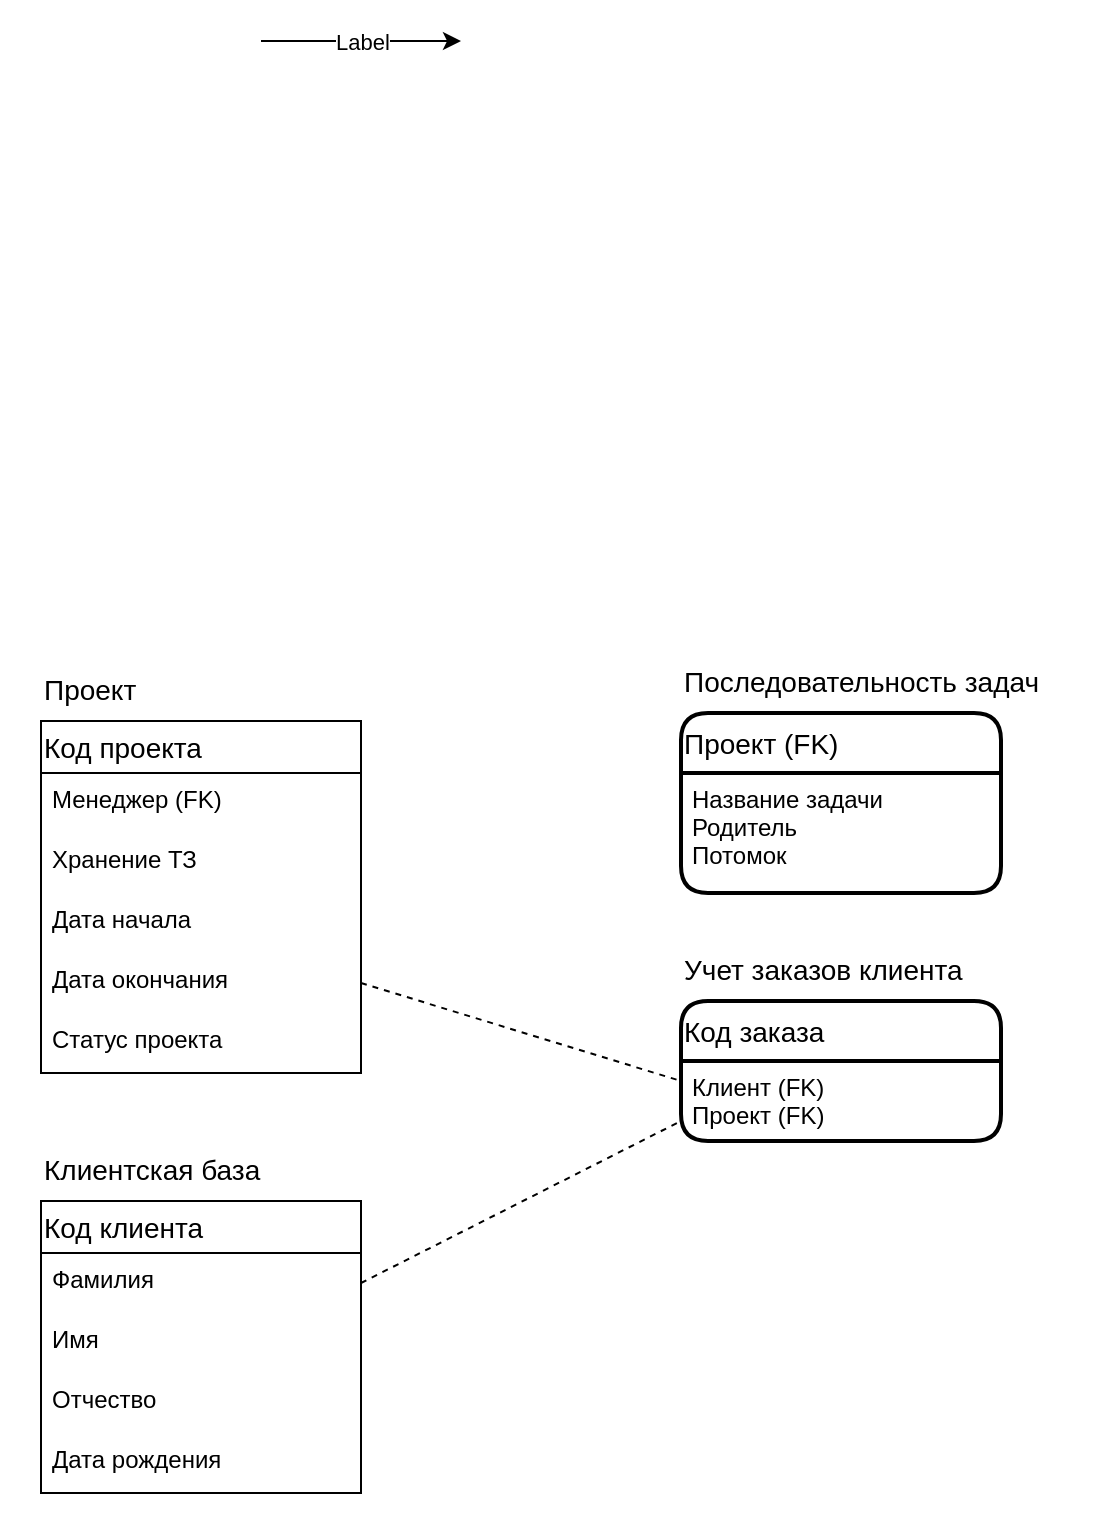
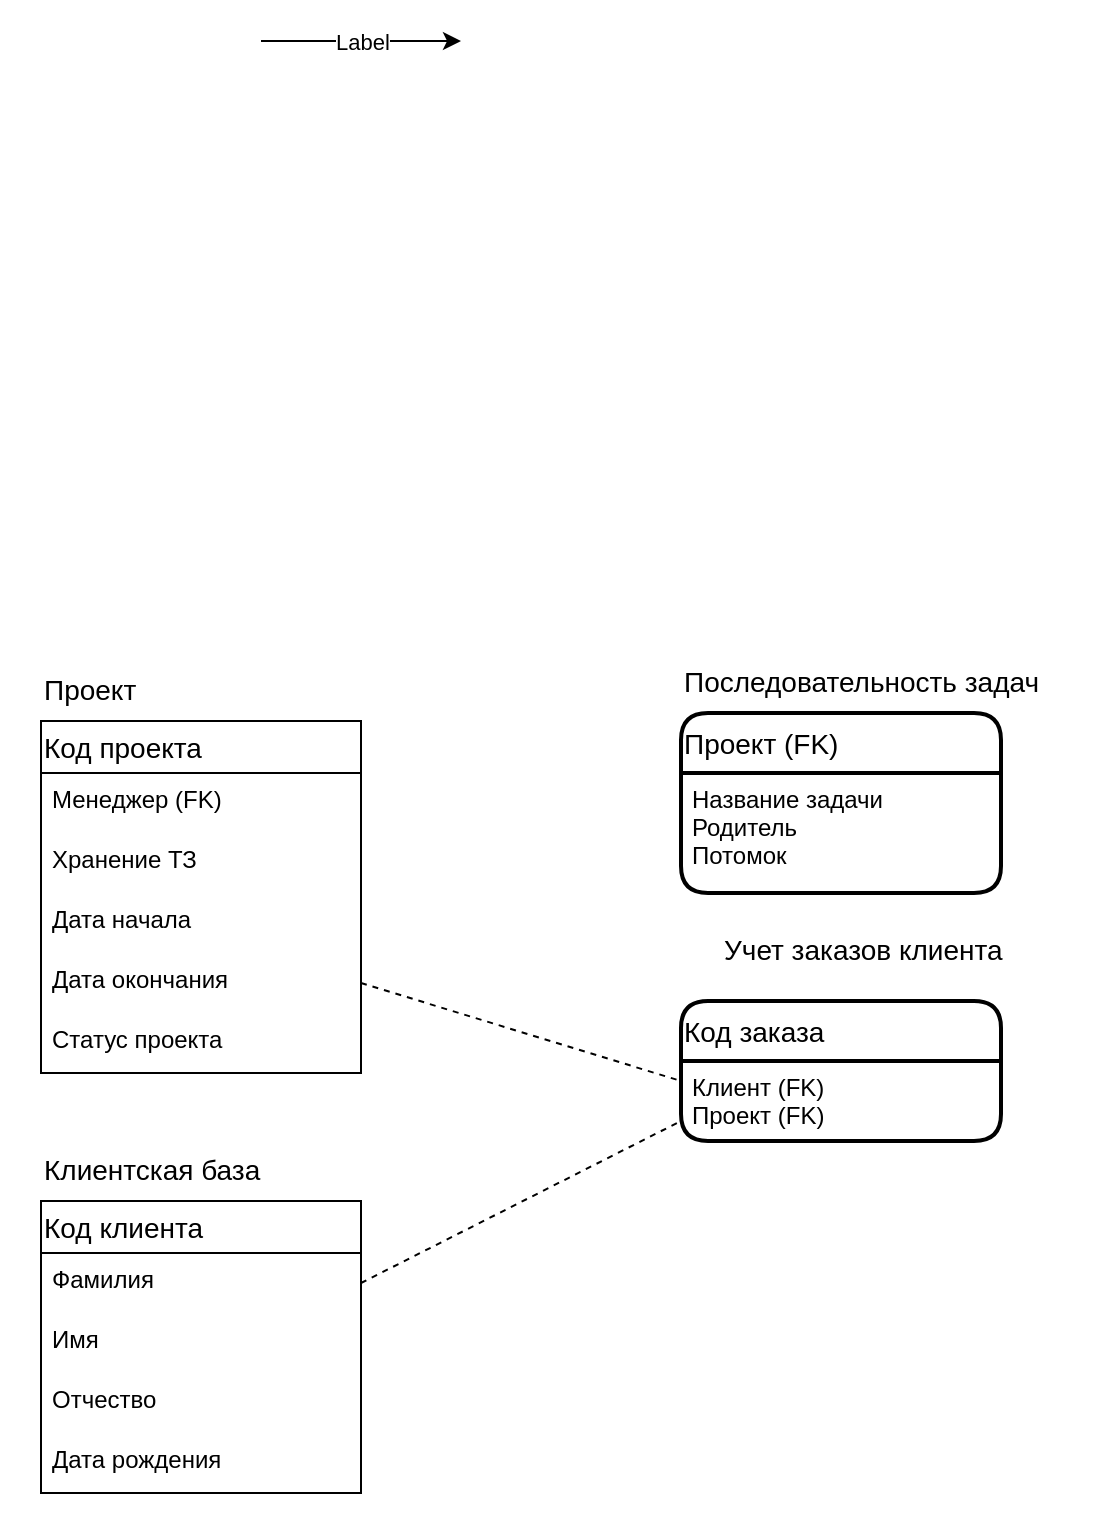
(831, 971) -> (871, 951)
